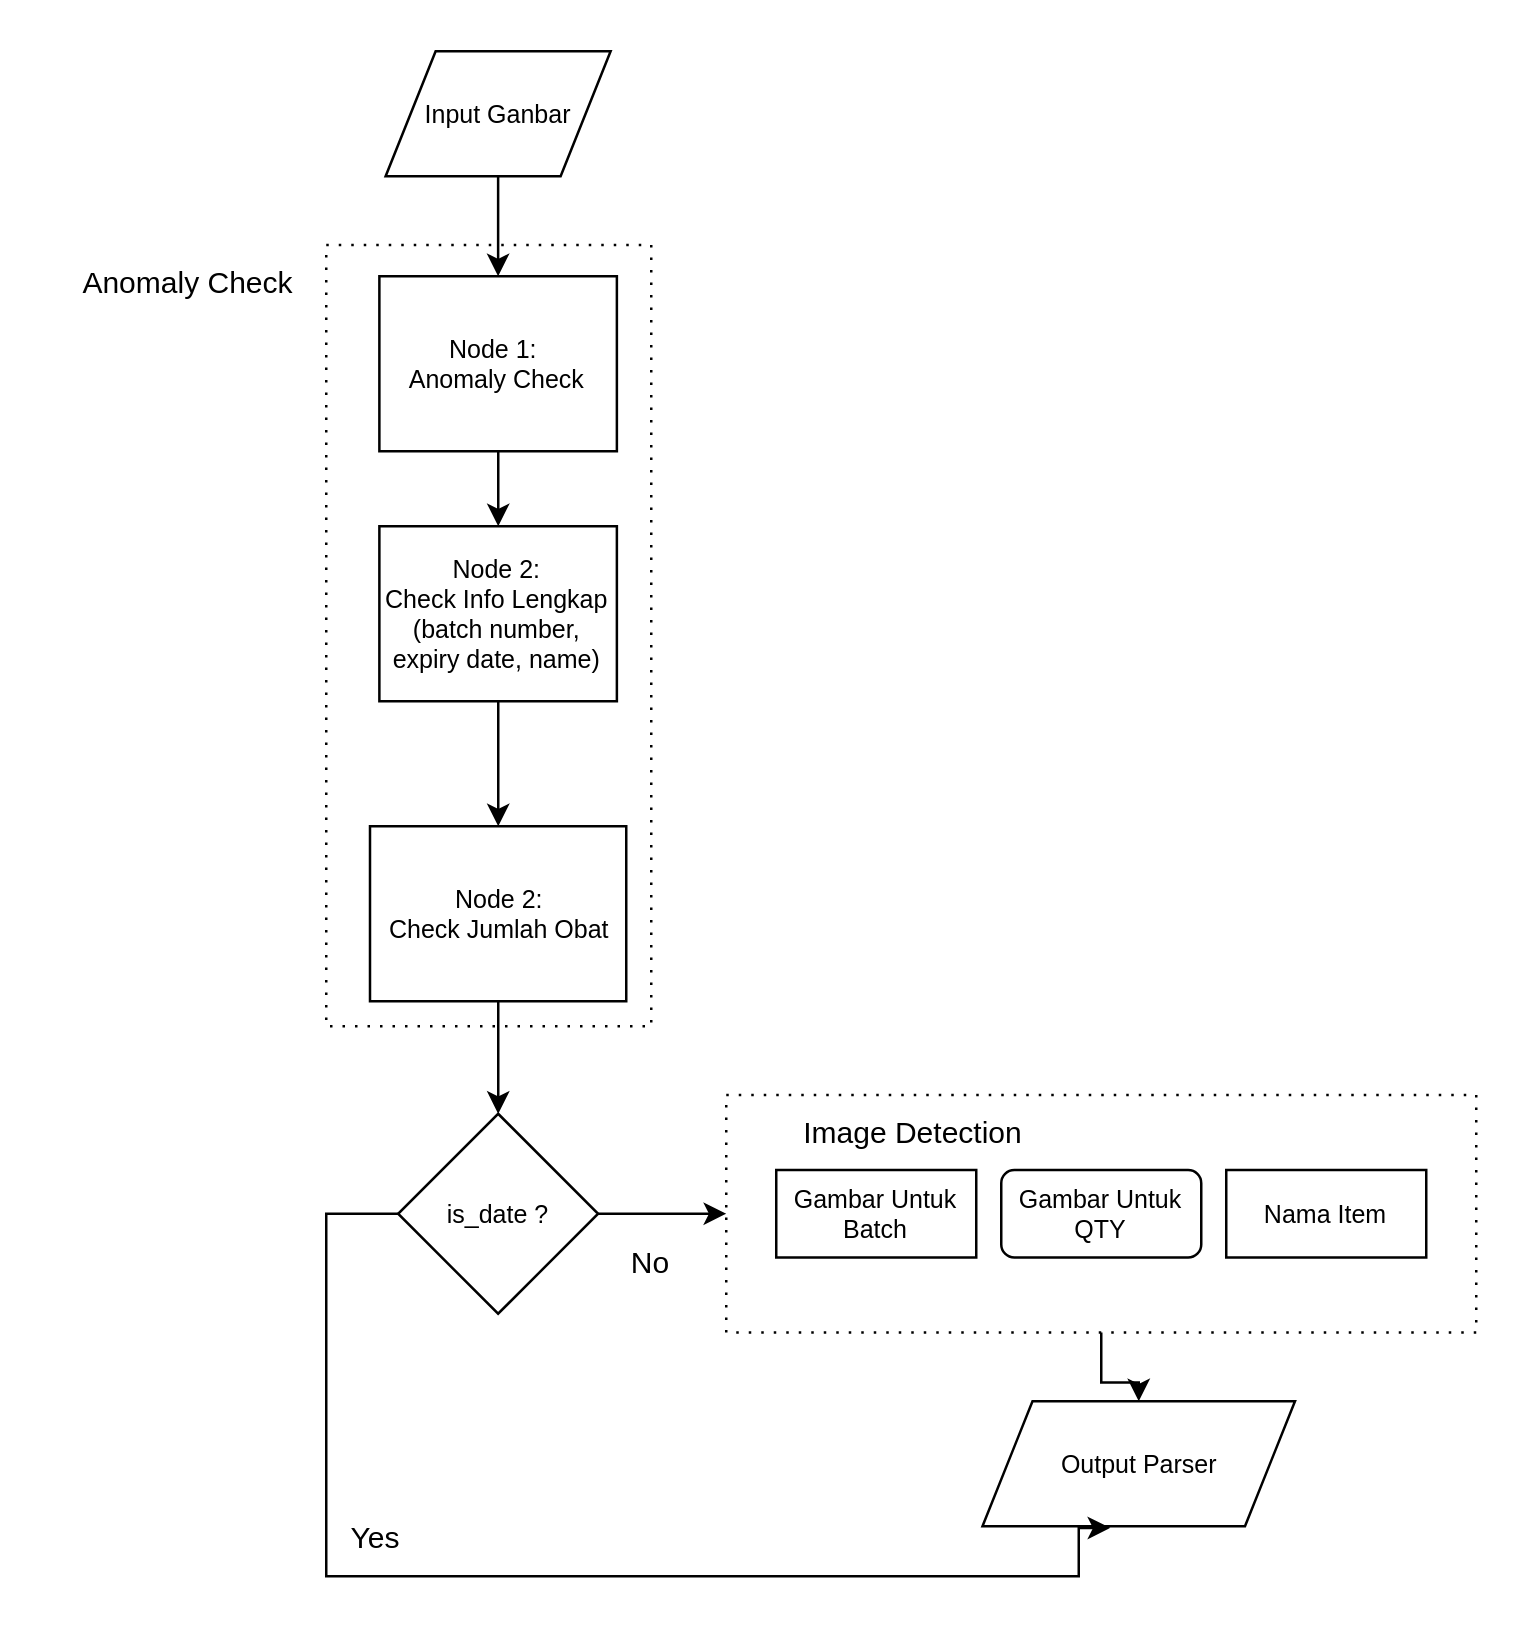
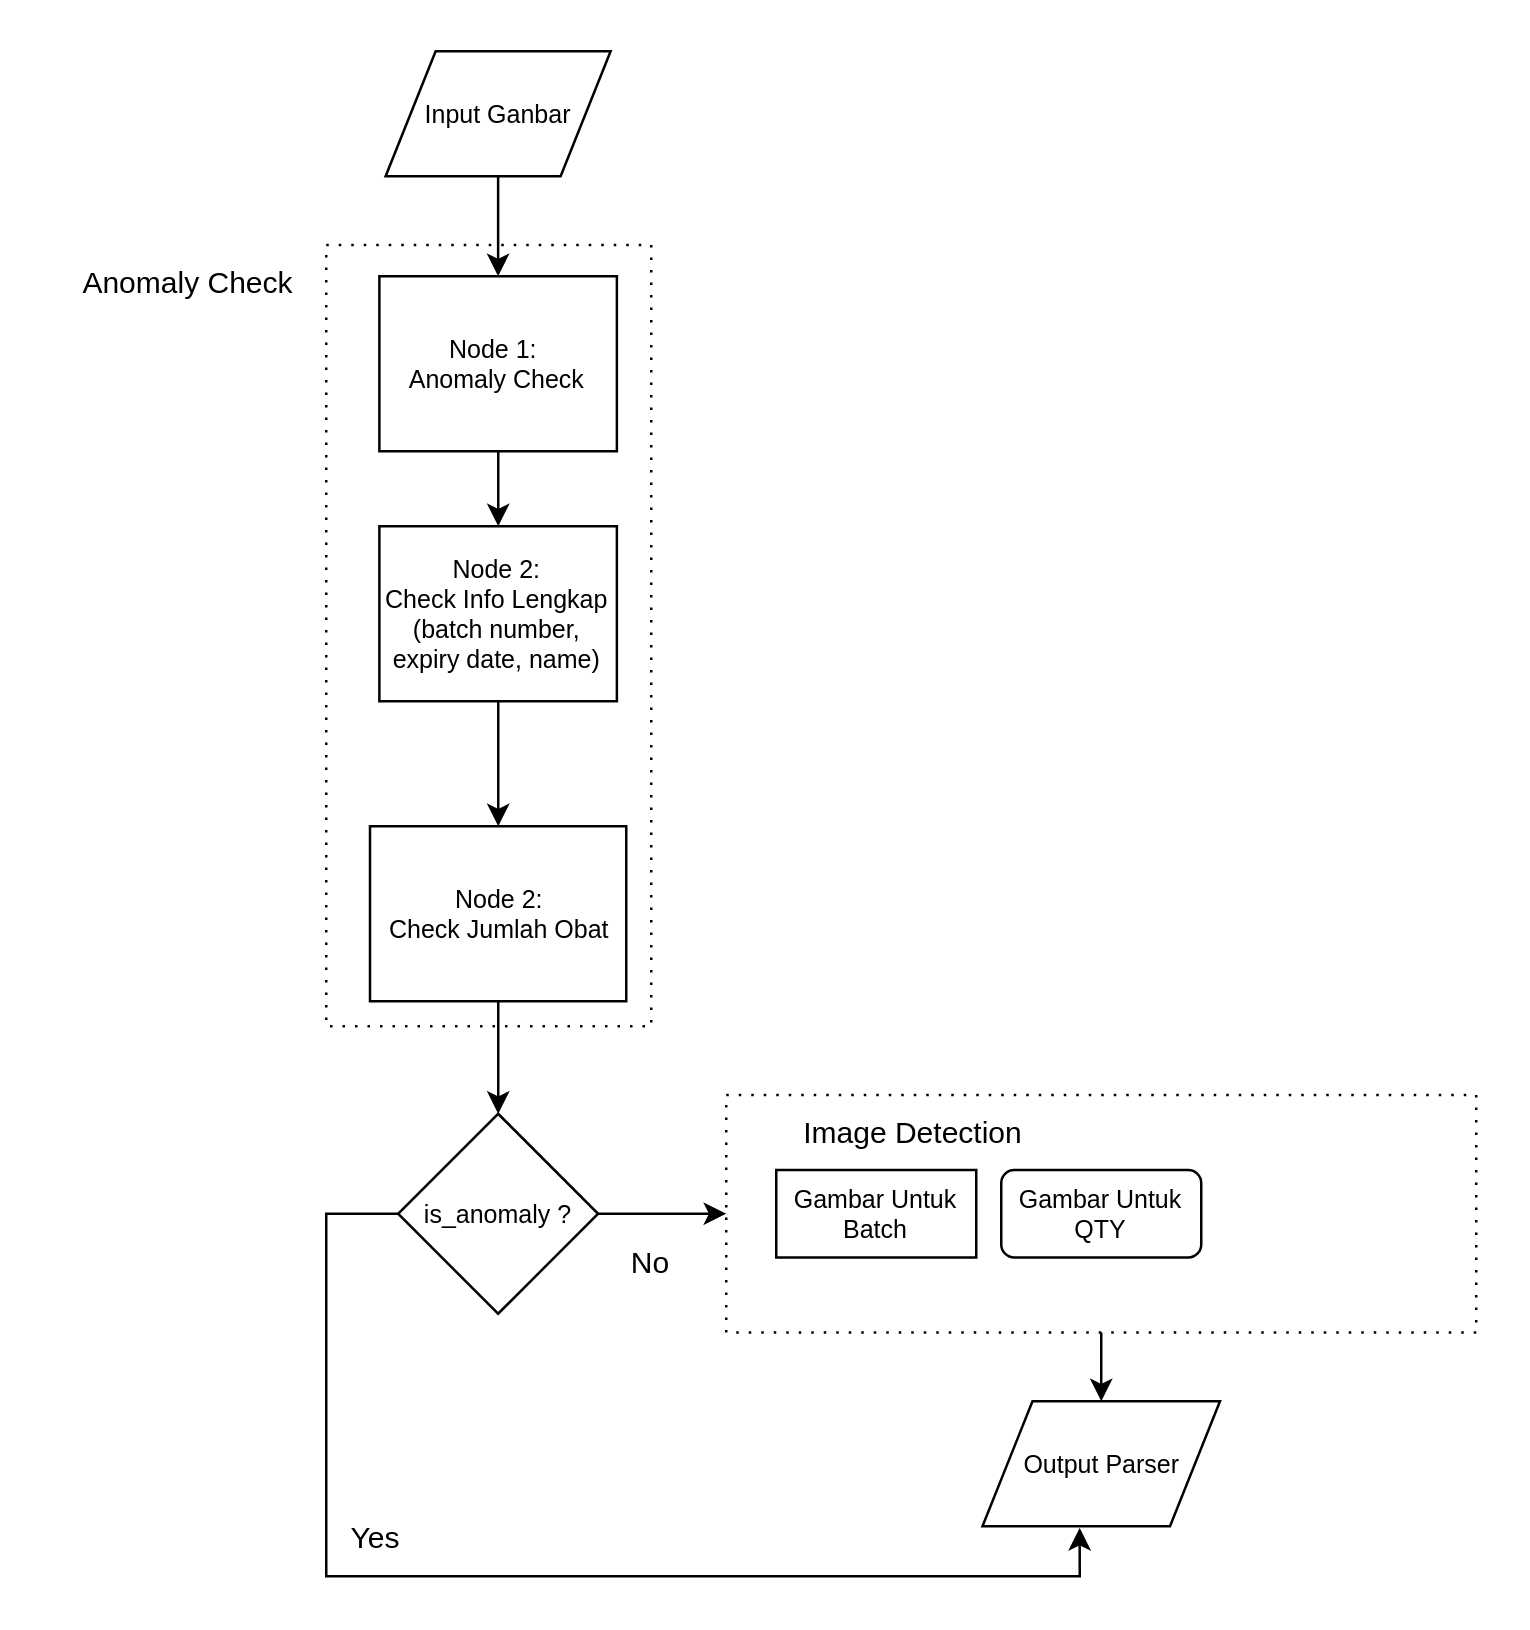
(499, 1214) -> (499, 1214)
(1326, 1214) -> none
(1139, 1464) -> (1101, 1464)
